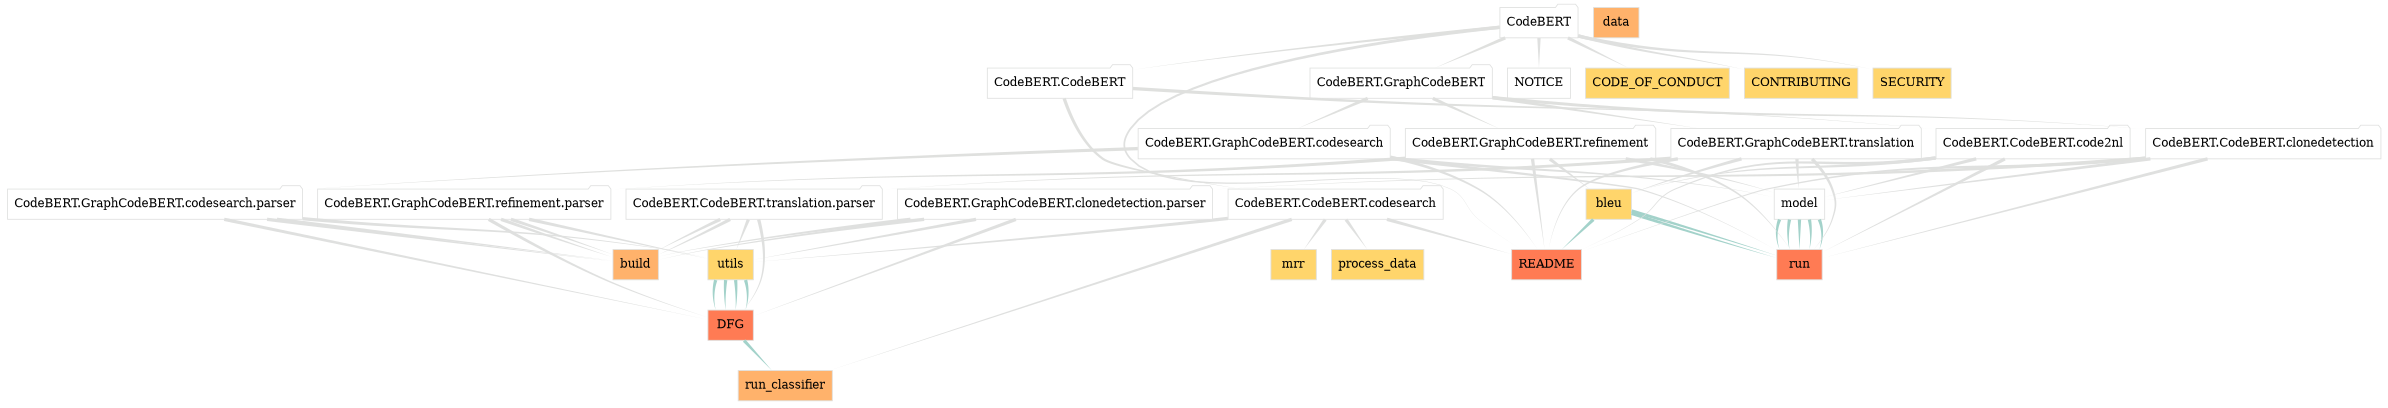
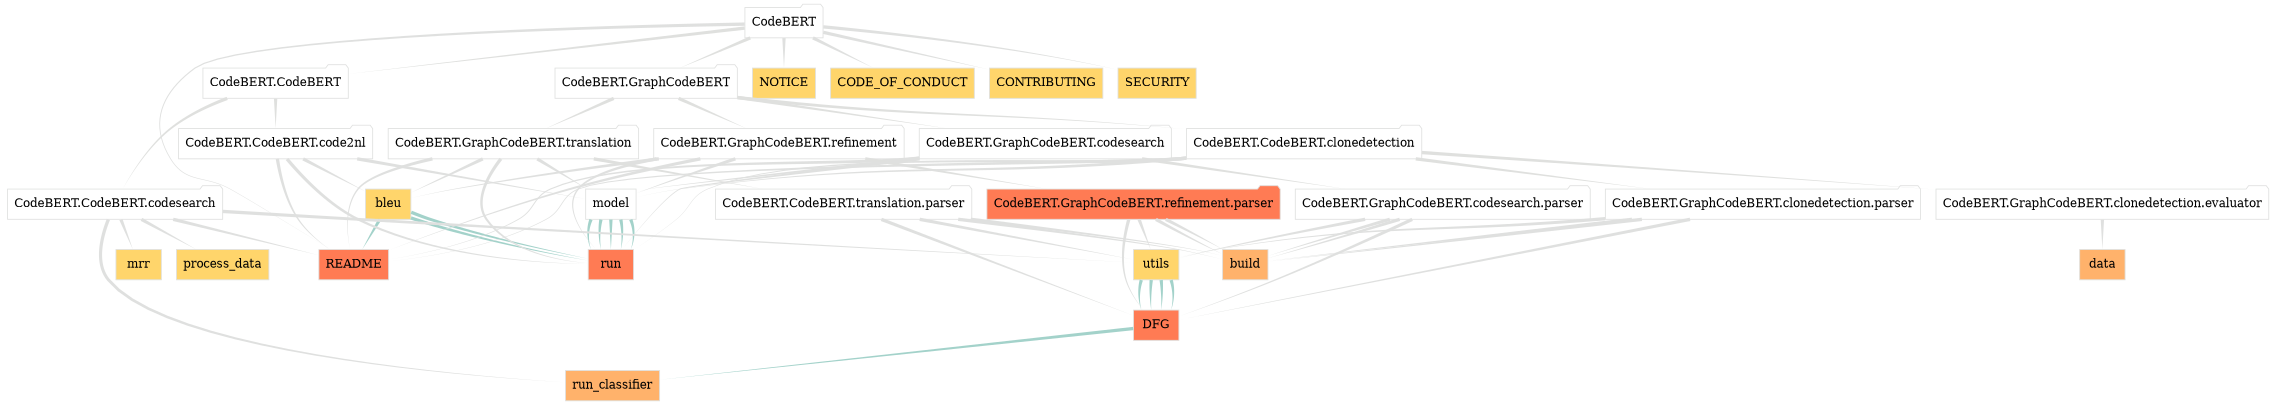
(1539, 83) -> (784, 83)
(464, 204) -> (1134, 204)
none -> (2102, 204)
